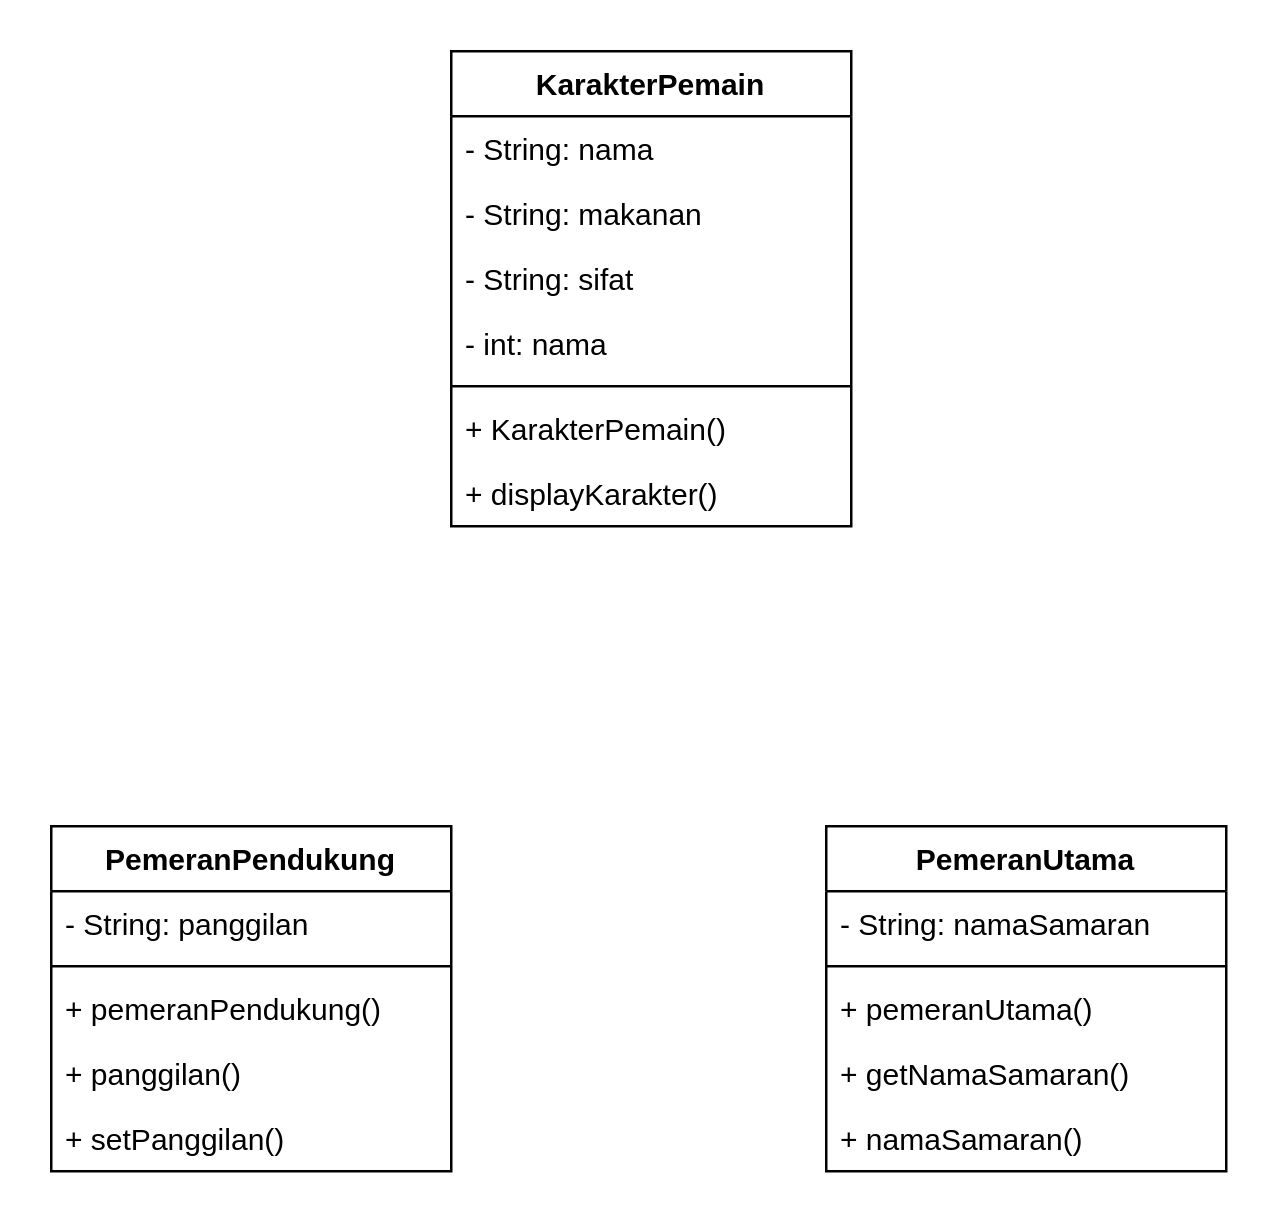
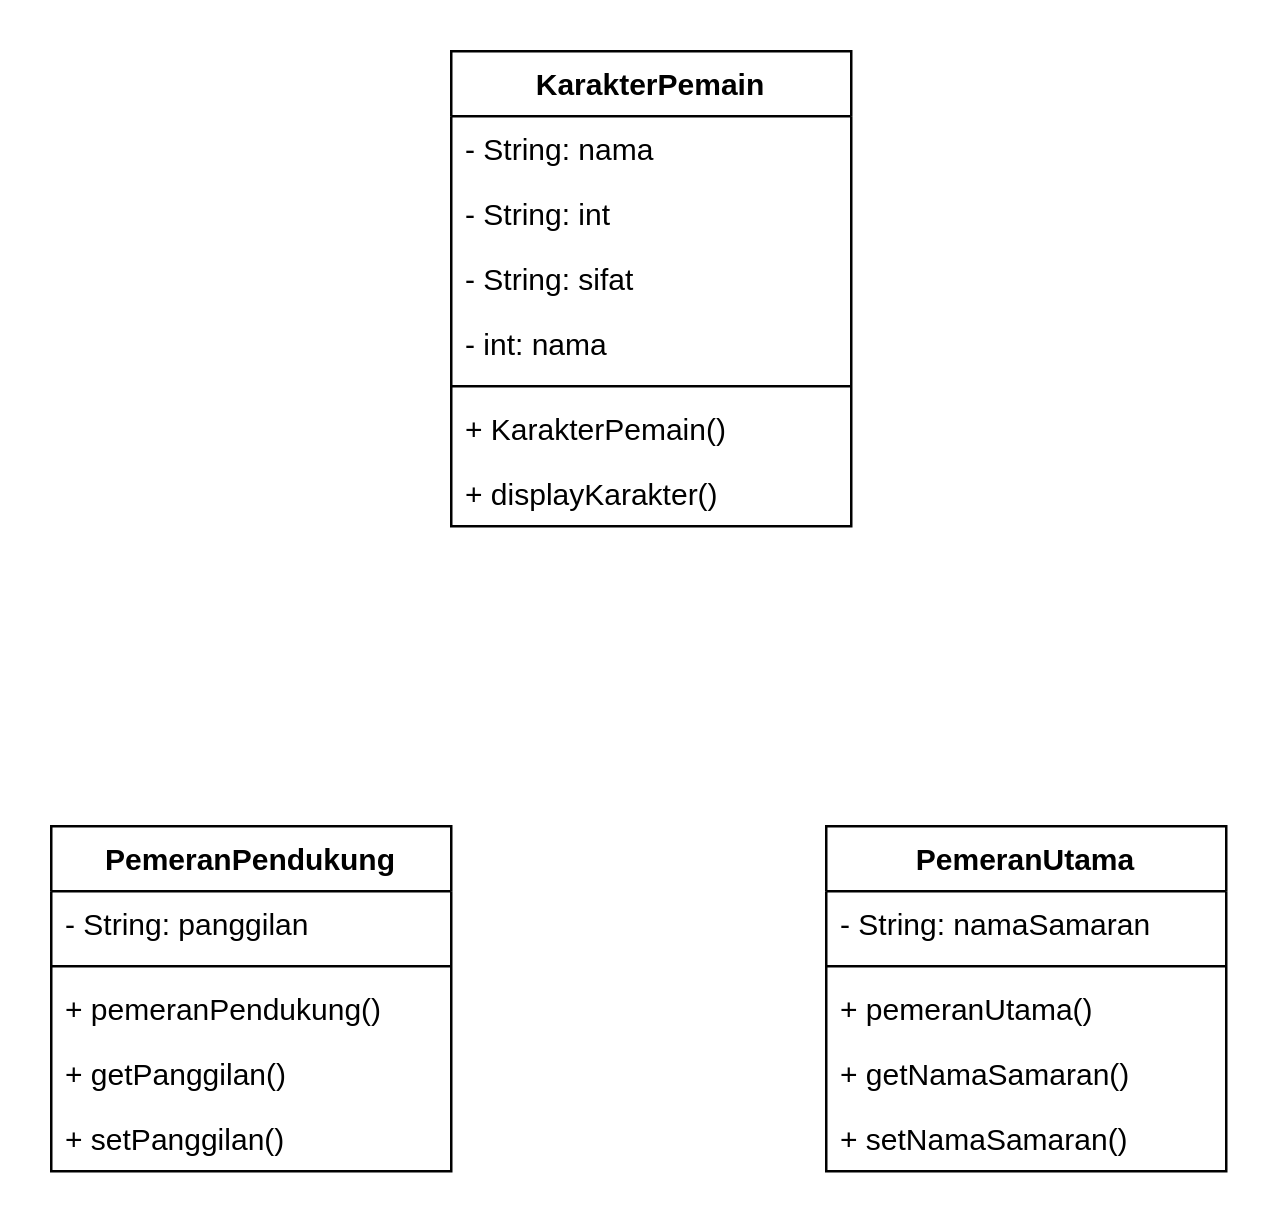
(592, 215) -> (555, 215)
(163, 1075) -> (188, 1075)
(962, 1140) -> (987, 1140)
